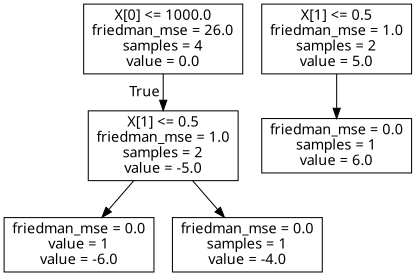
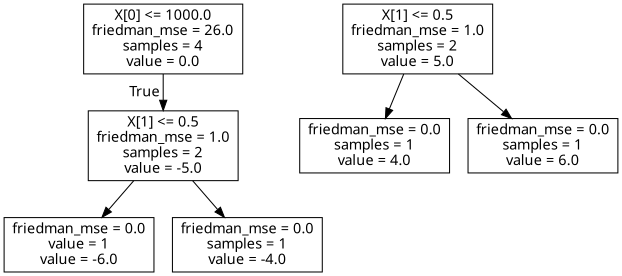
none -> (375, 146)
